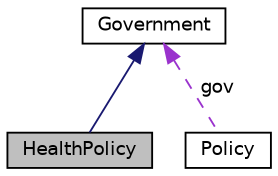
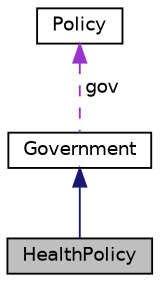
(196, 96) -> (80, 98)
